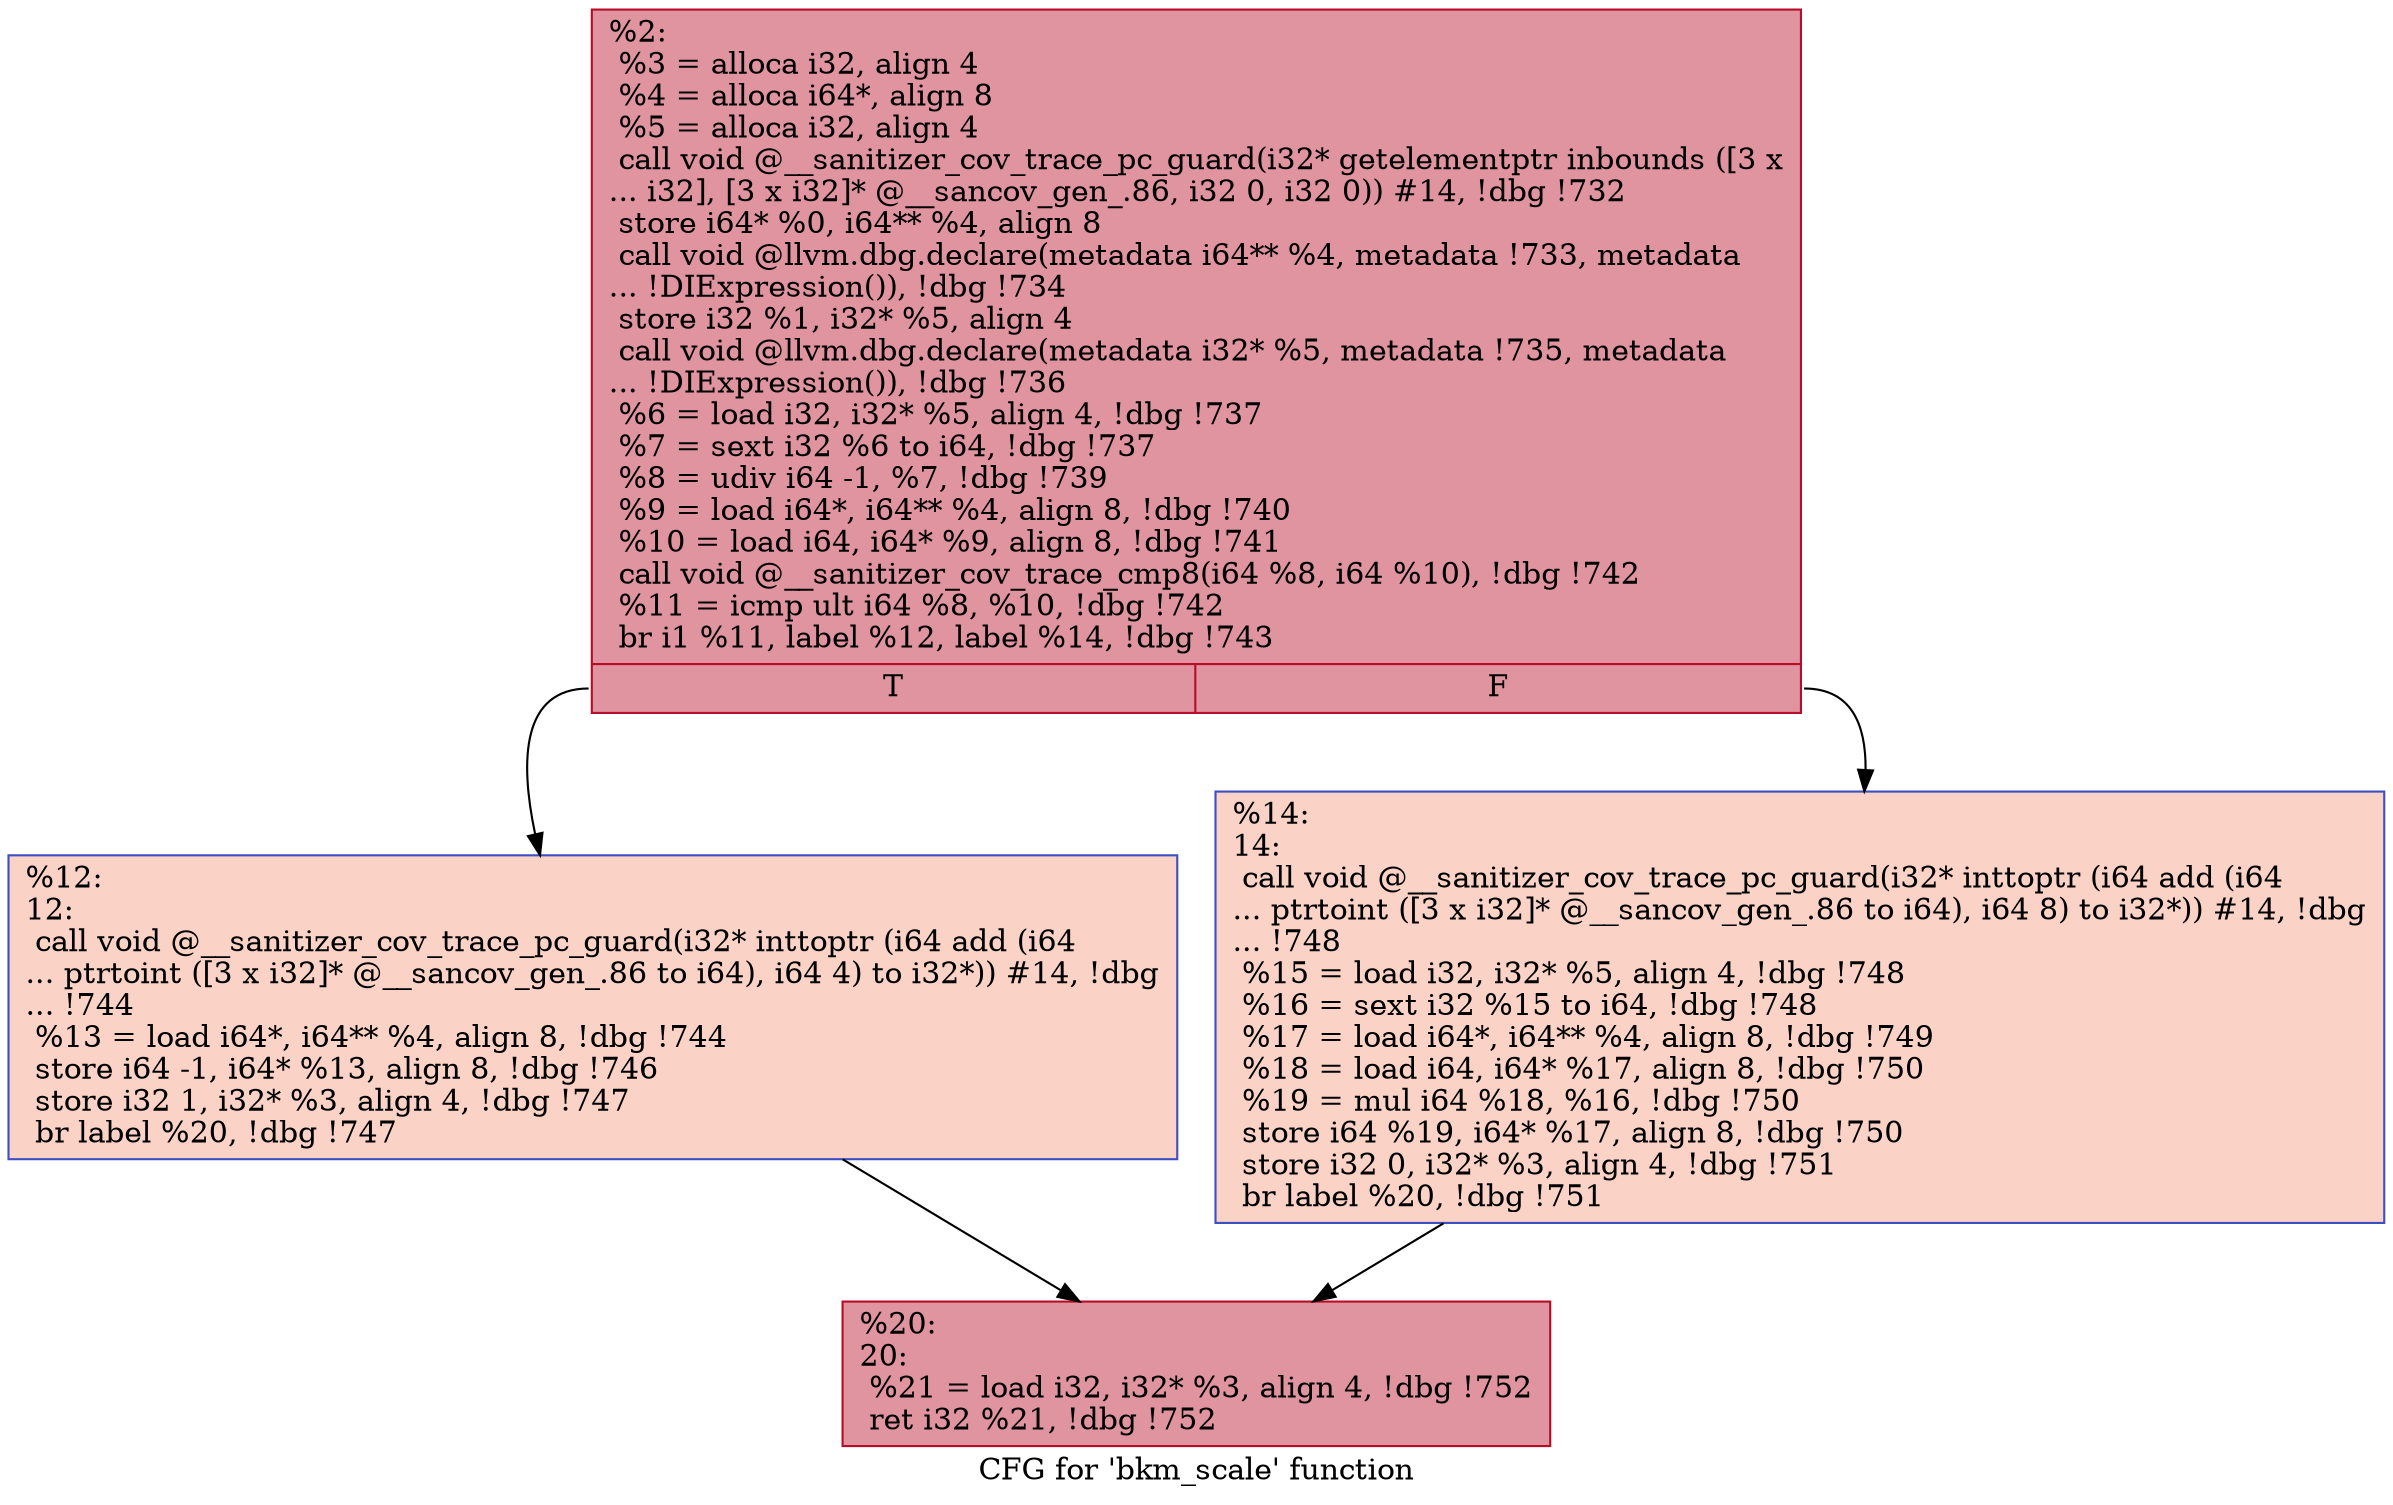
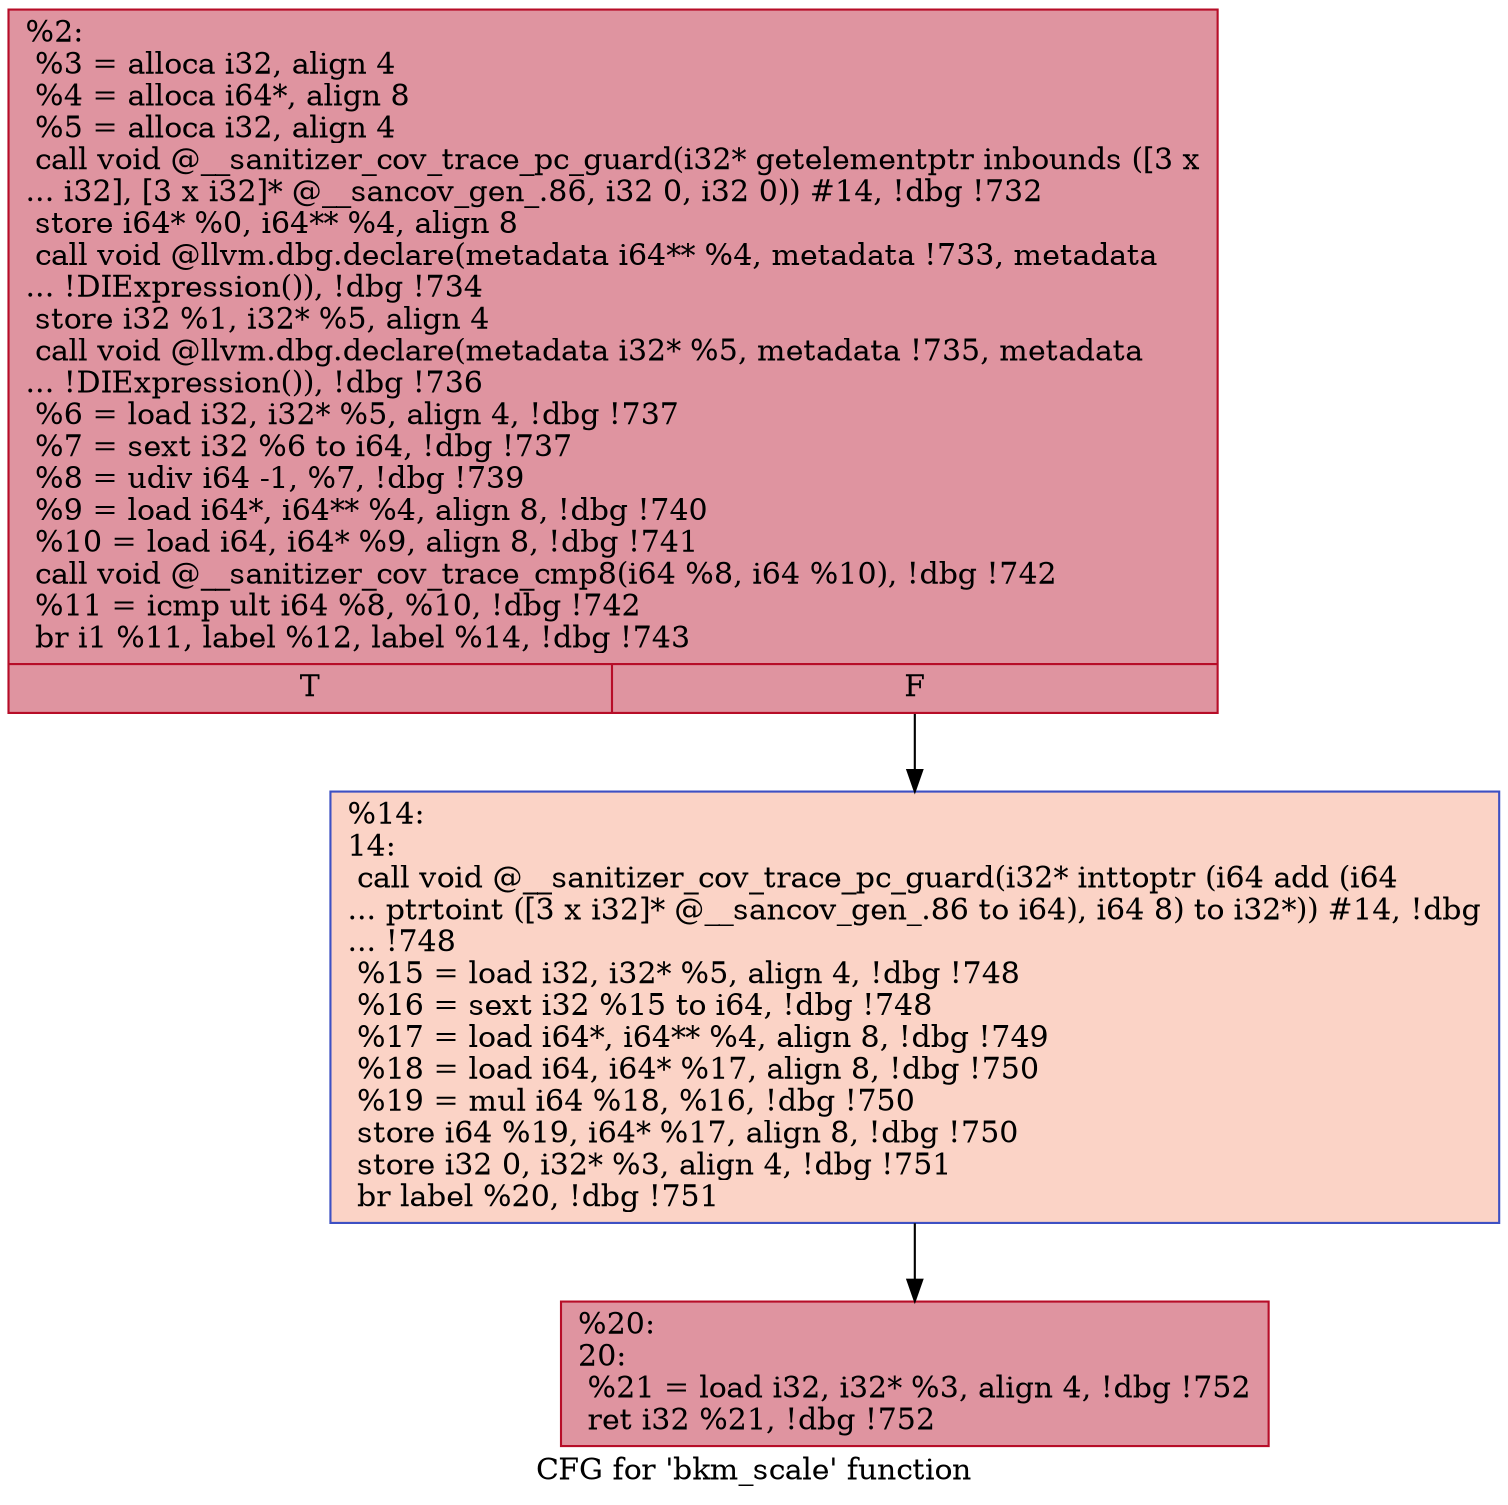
(593, 1007) -> none
